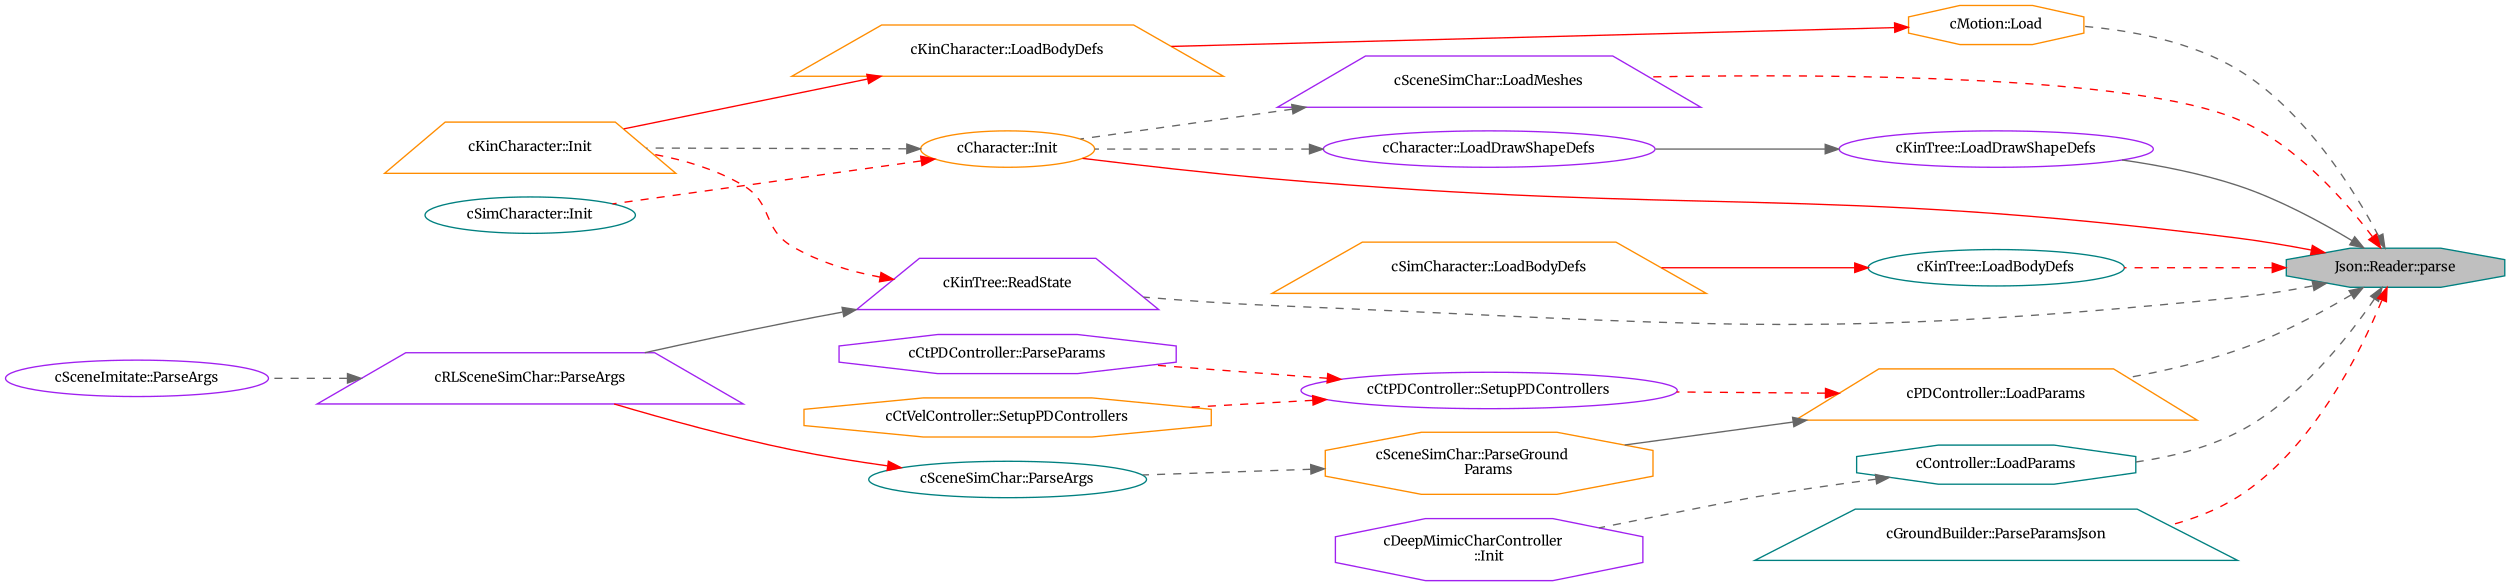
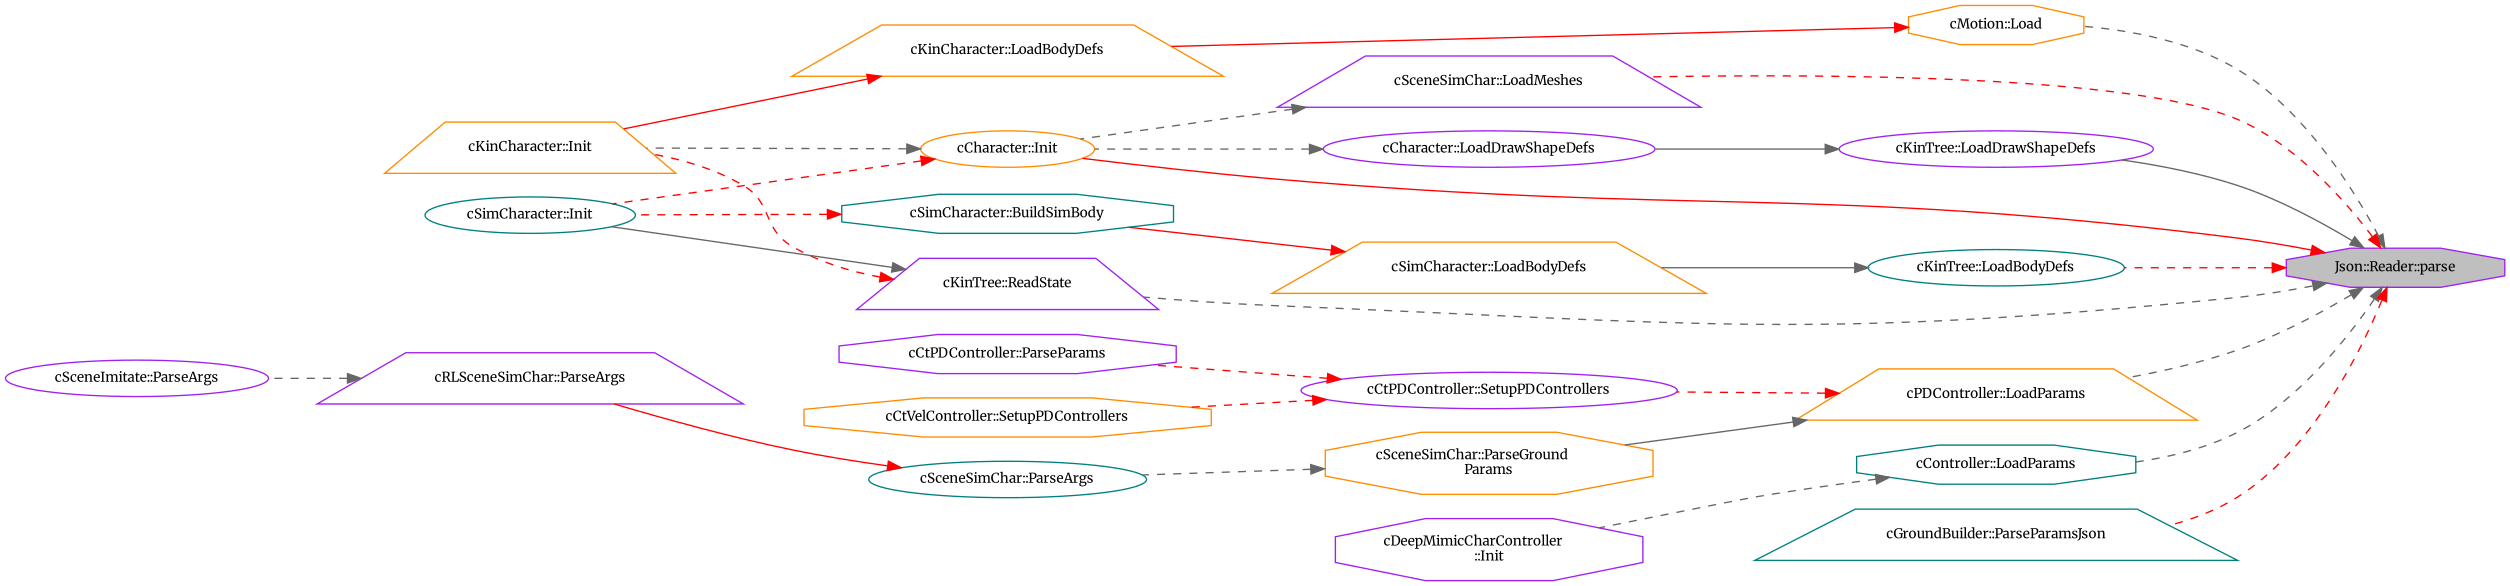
none -> (1008, 214)
(1758, 268) -> (1758, 268)
(2396, 268) -> (2396, 268)
(743, 332) -> (752, 247)
